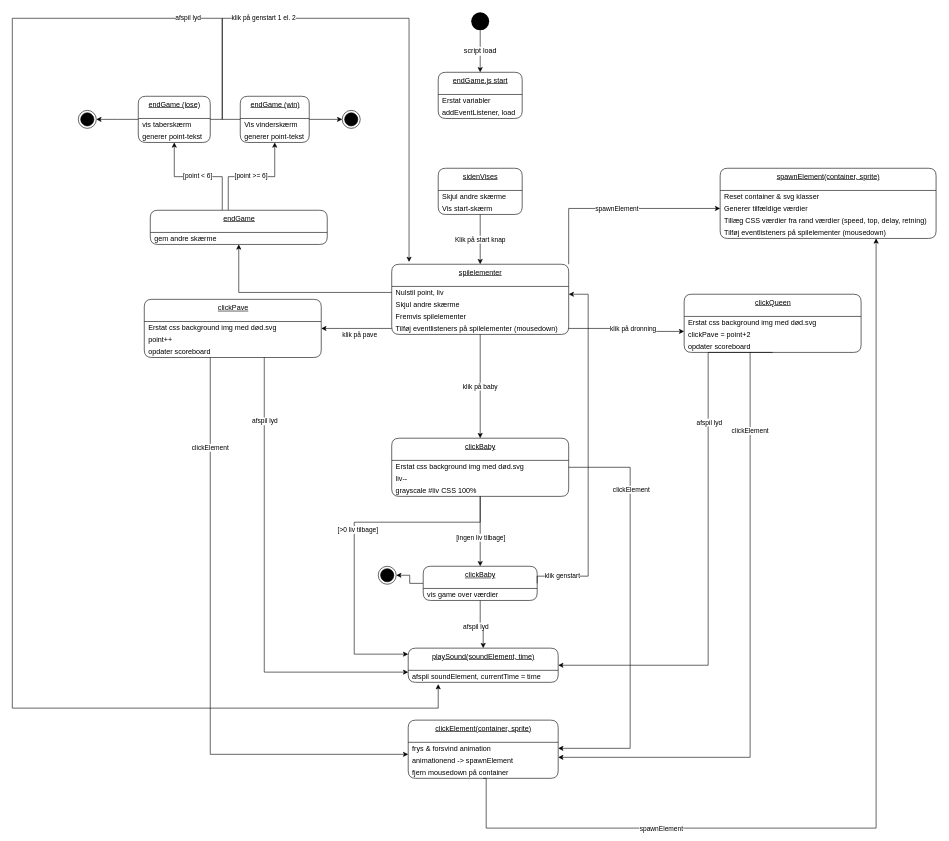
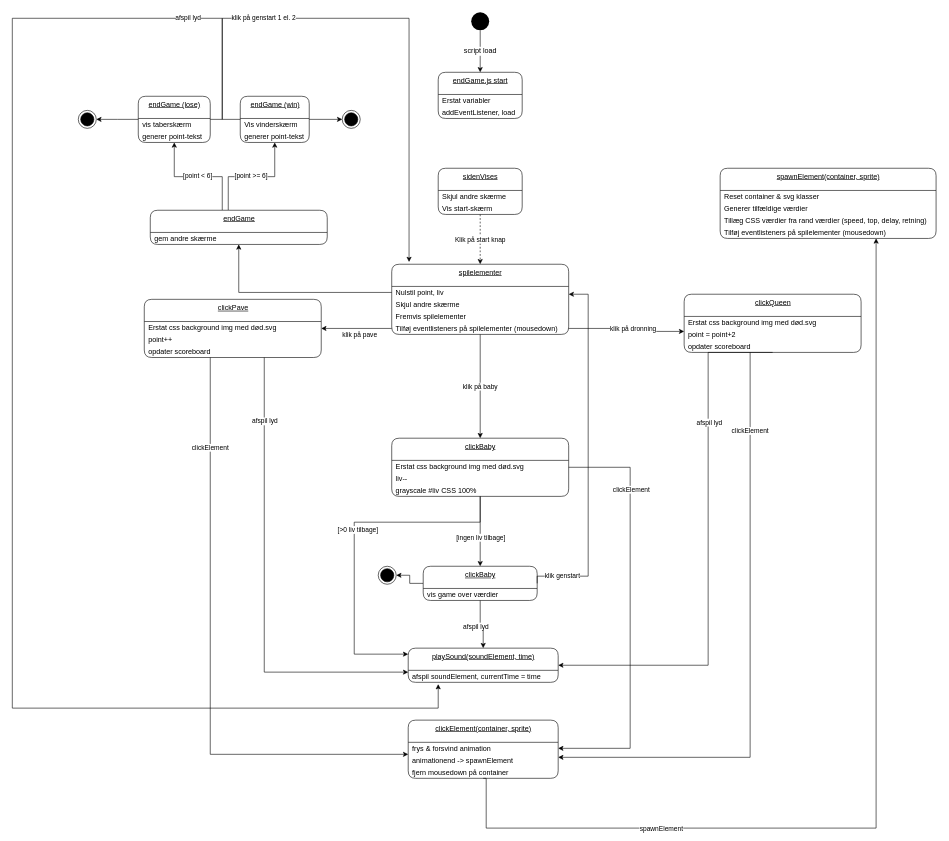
(642, 209) -> none
(480, 237) -> (480, 237)
(722, 335) -> (715, 335)
